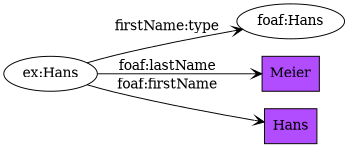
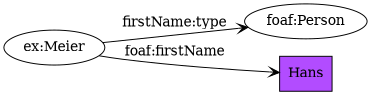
(291, 21) -> (306, 21)
(51, 74) -> (54, 48)
(291, 74) -> none
